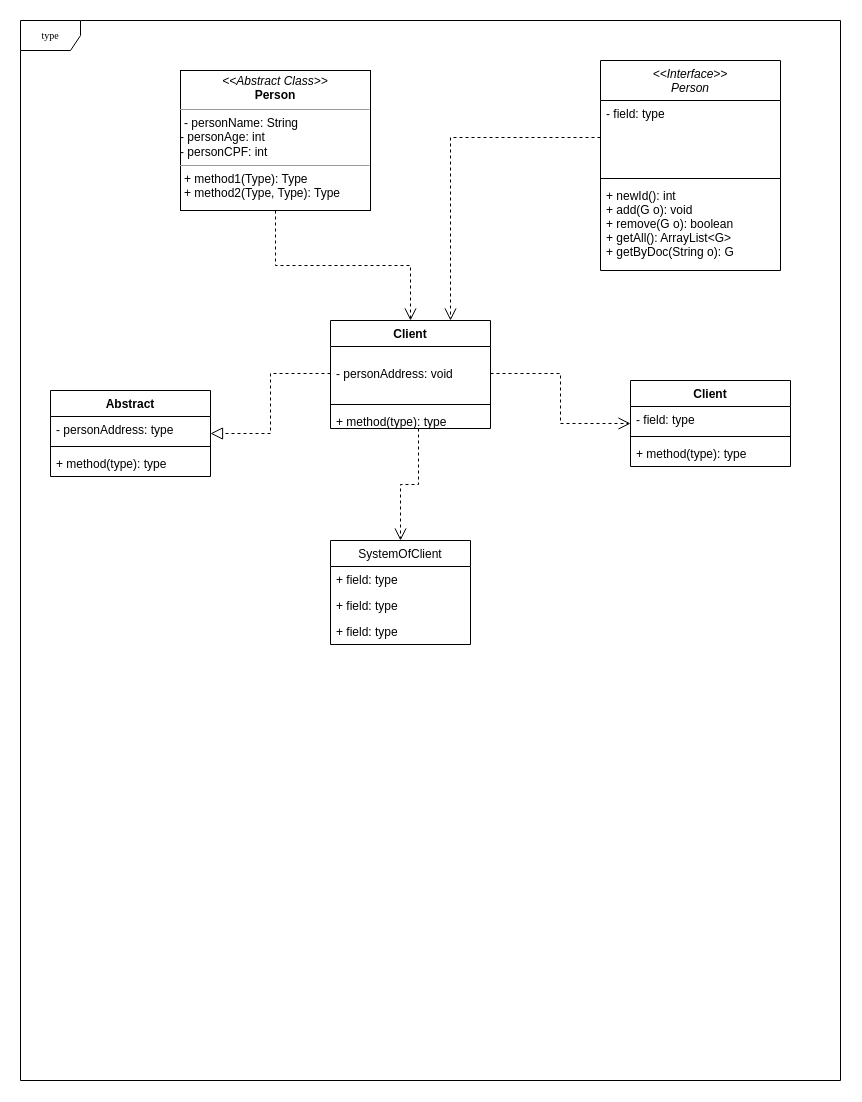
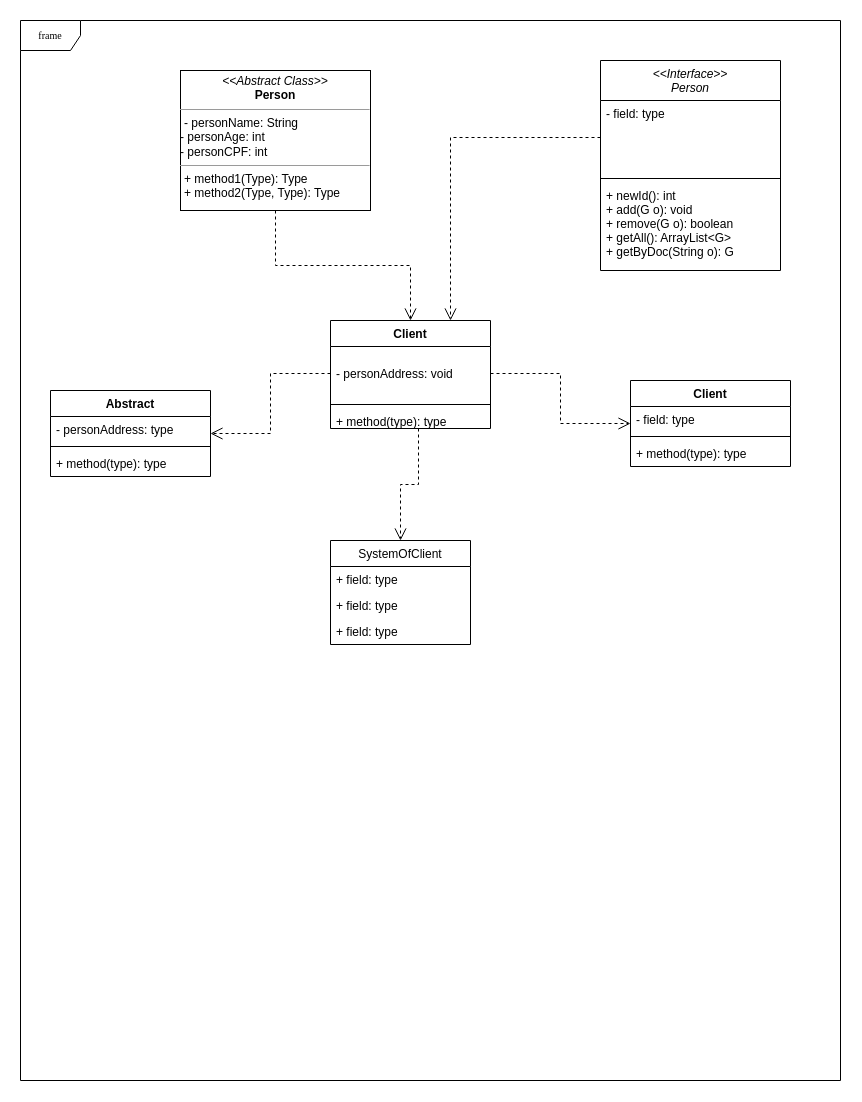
(51, 36) -> (51, 36)
(224, 434) -> (219, 434)
